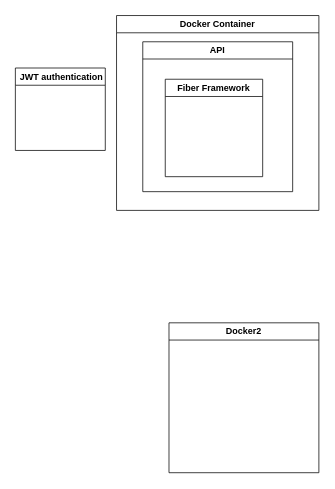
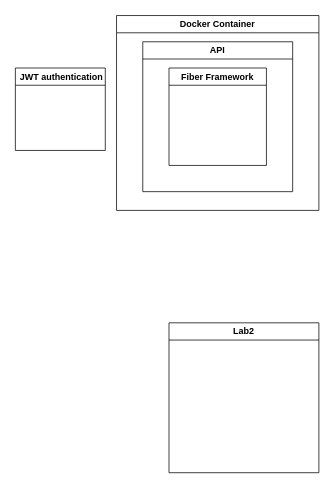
(214, 128) -> (218, 117)
(244, 332) -> (244, 332)
